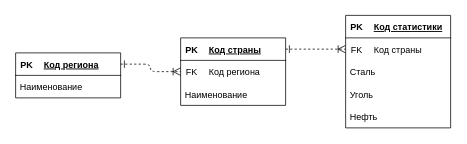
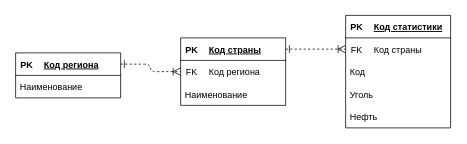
(362, 72) -> (357, 72)
